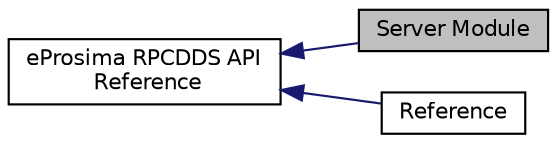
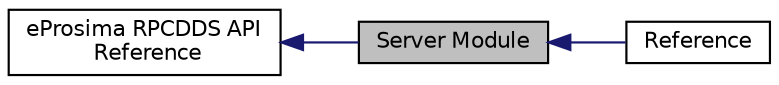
(342, 98) -> (598, 42)
